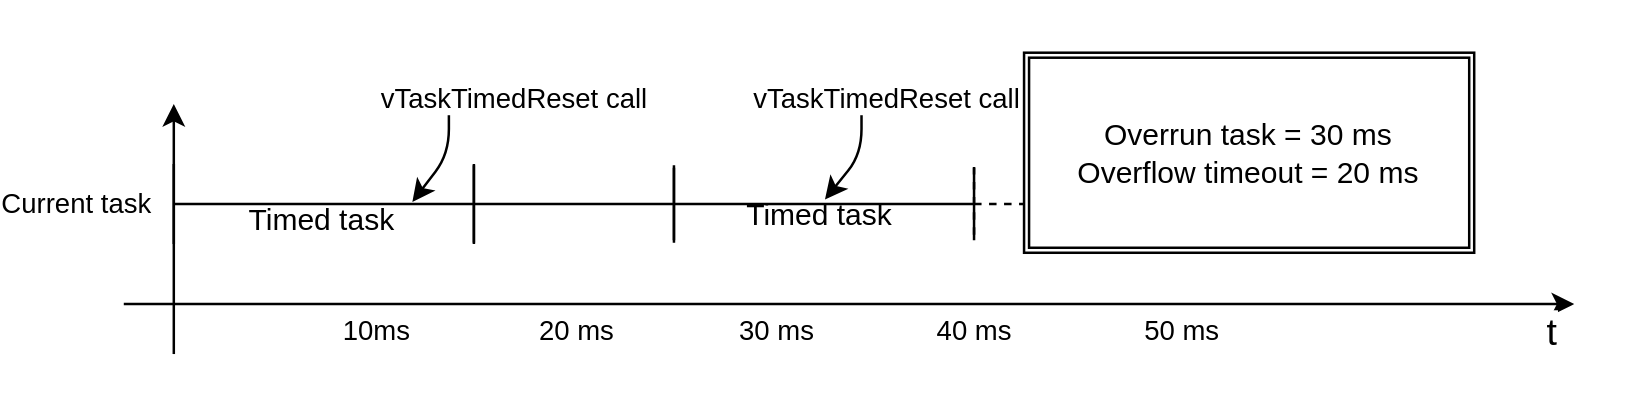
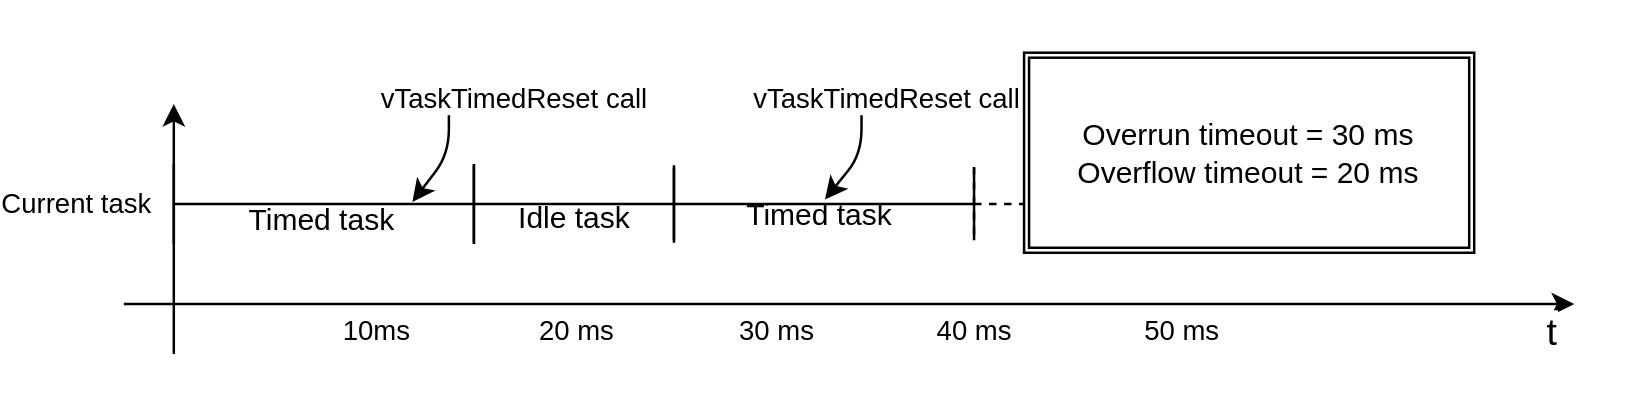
(1249, 154) -> (1249, 154)
none -> (574, 218)
